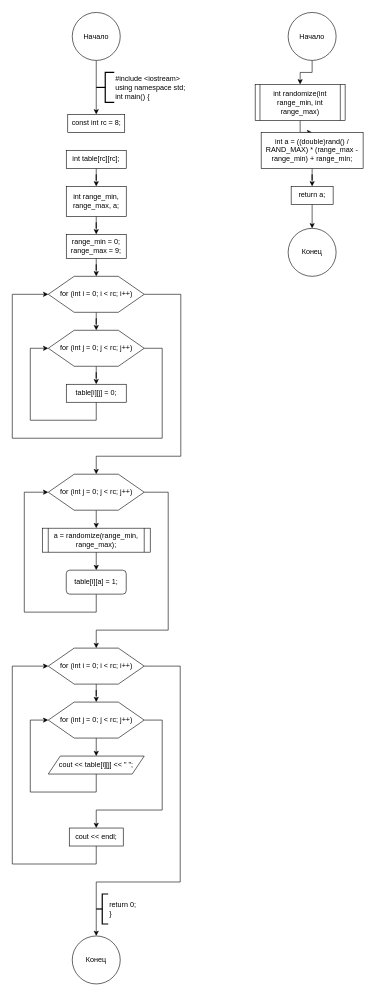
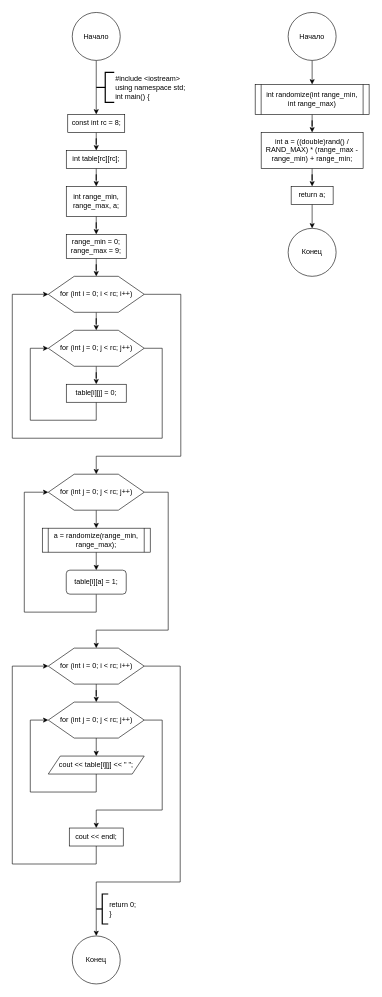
(300, 102) -> (312, 99)
none -> (96, 141)
